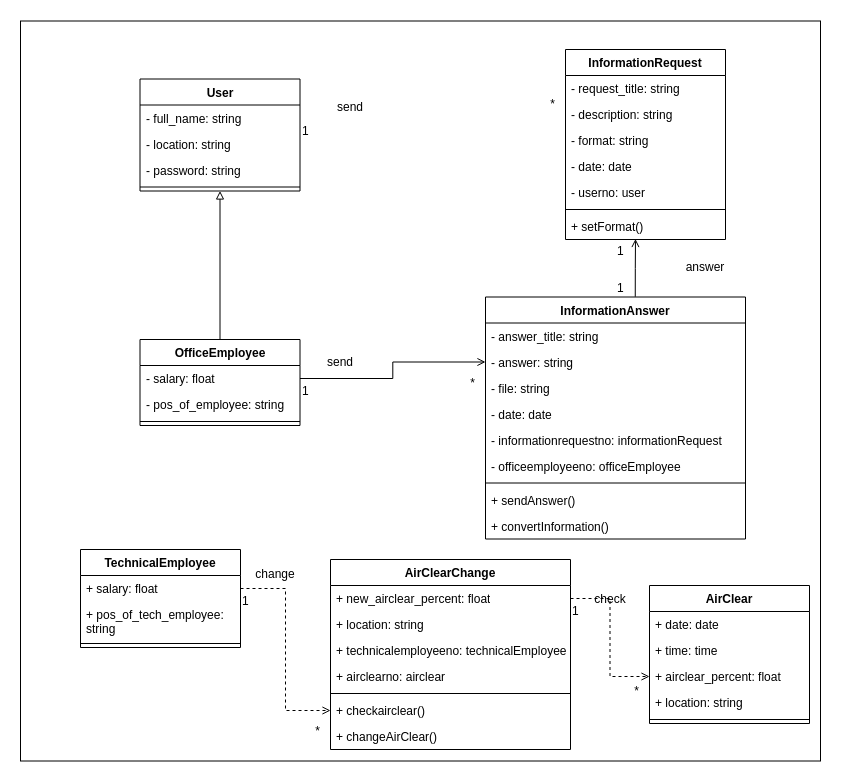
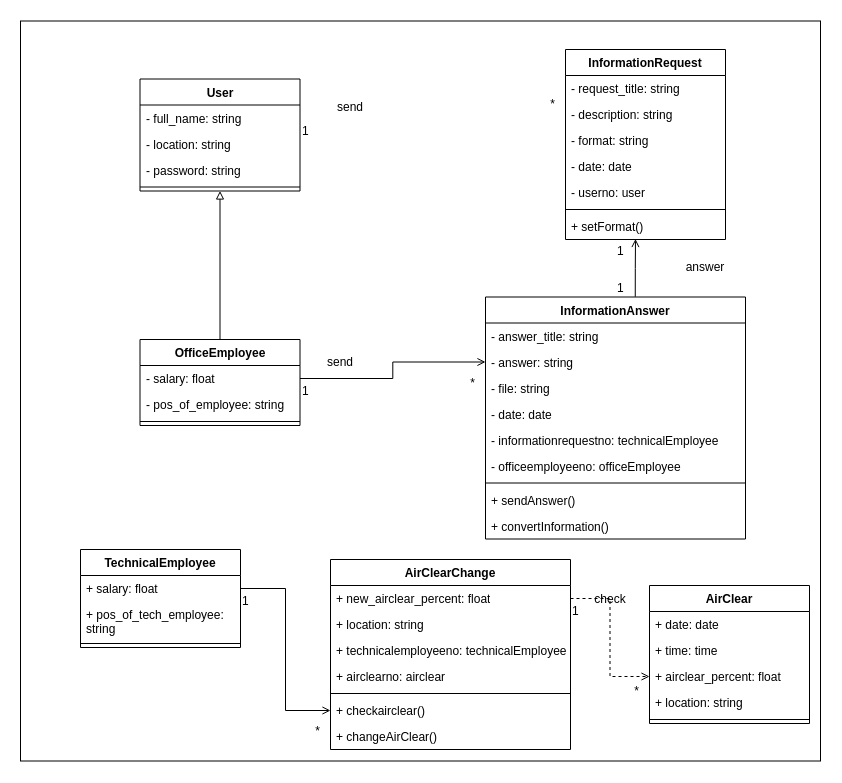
(617, 449) -> (617, 449)
(276, 575) -> none
(286, 649) -> (286, 649)
